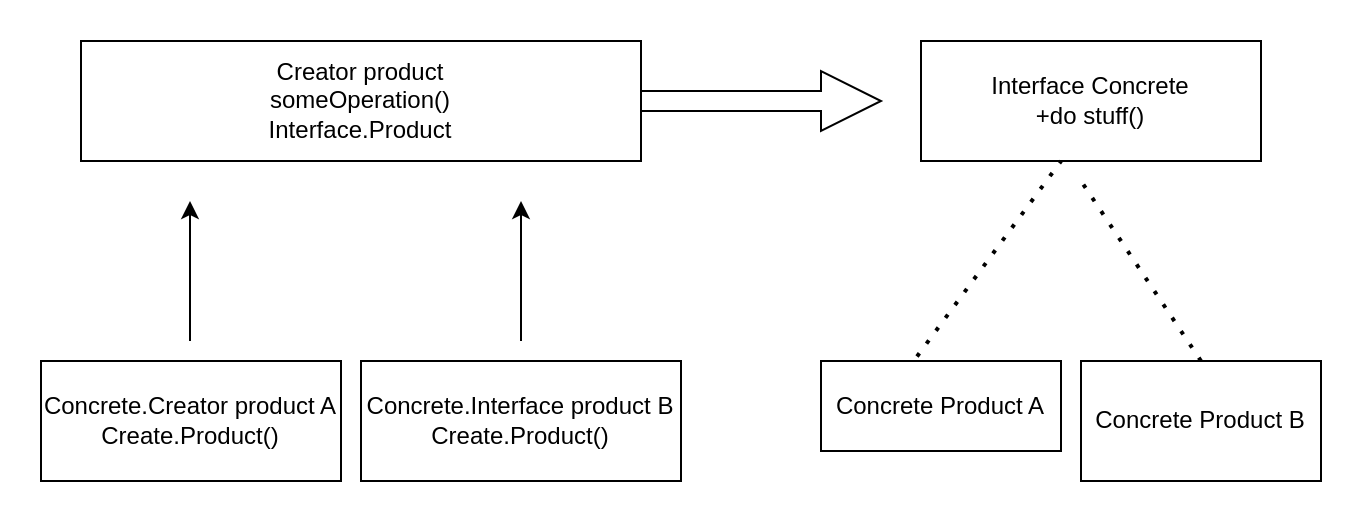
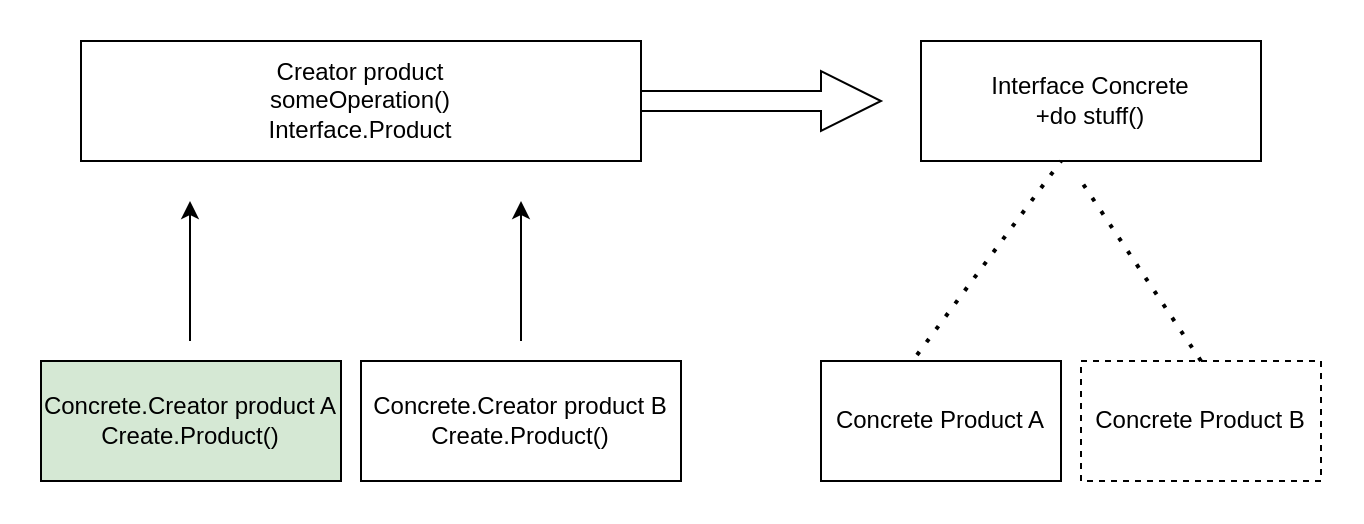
(941, 406) -> (941, 421)
(191, 421) -> (191, 421)
(521, 421) -> (521, 421)
(1201, 421) -> (1201, 421)
